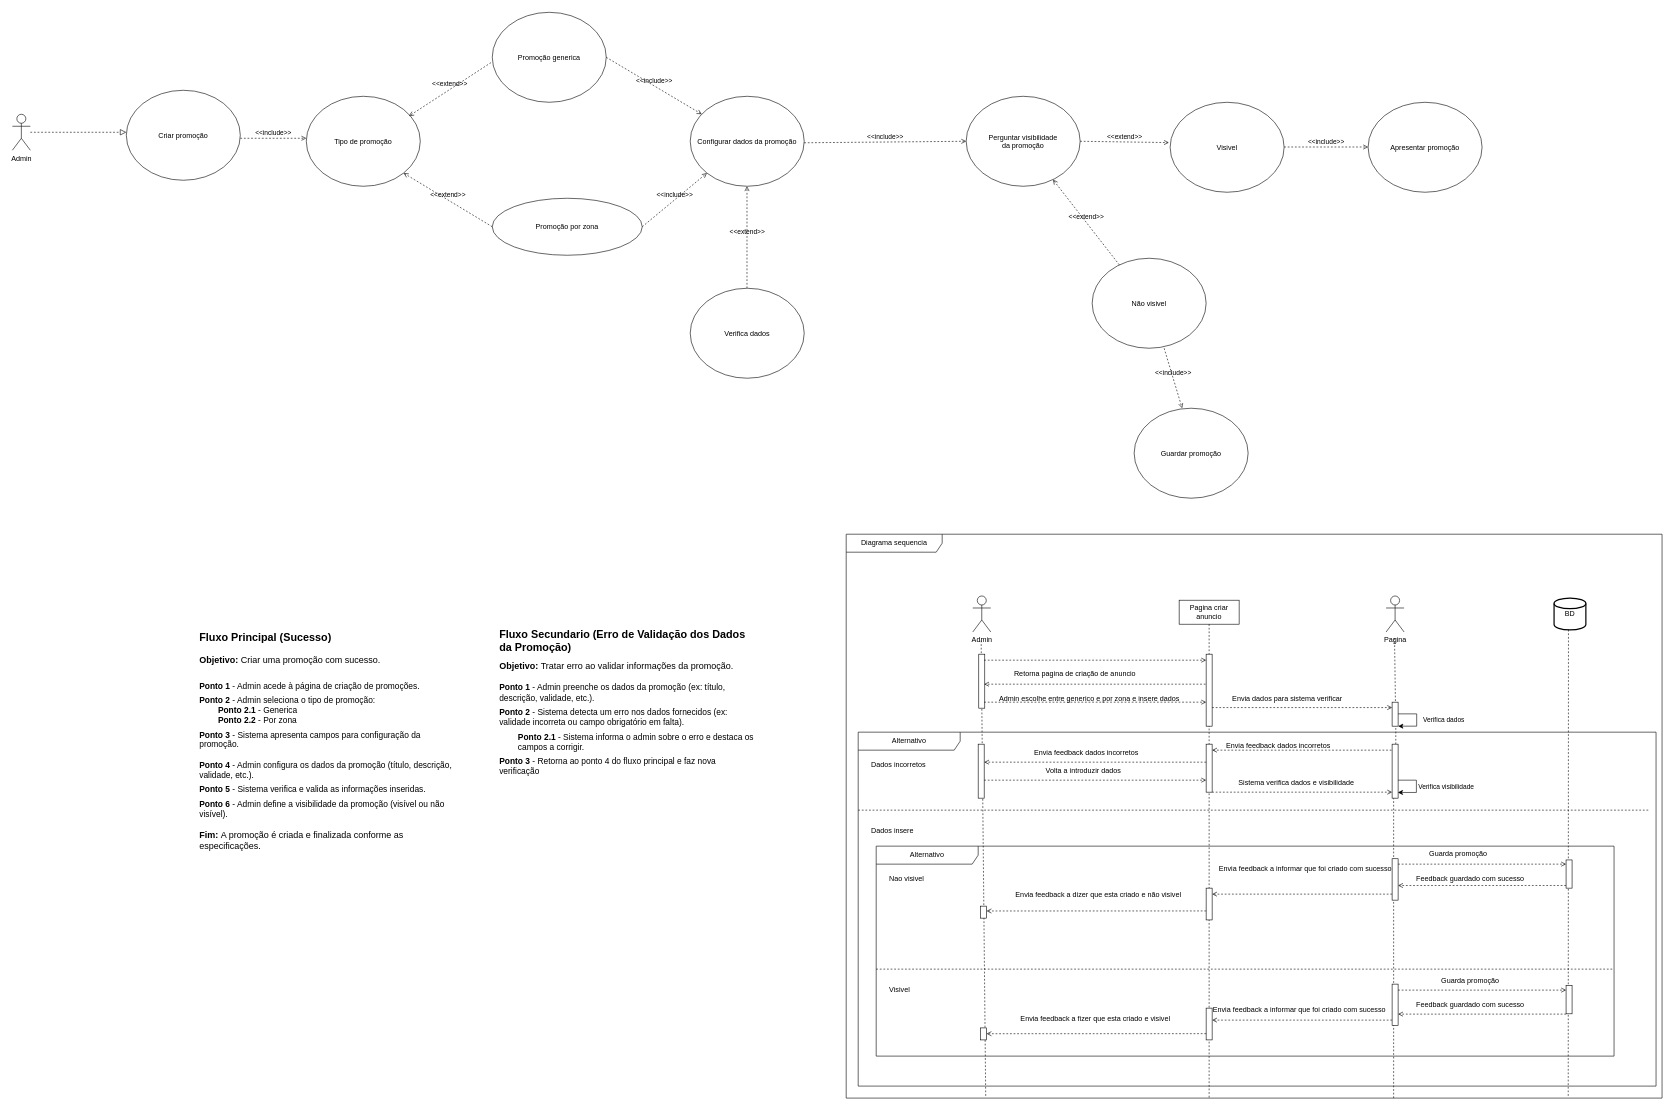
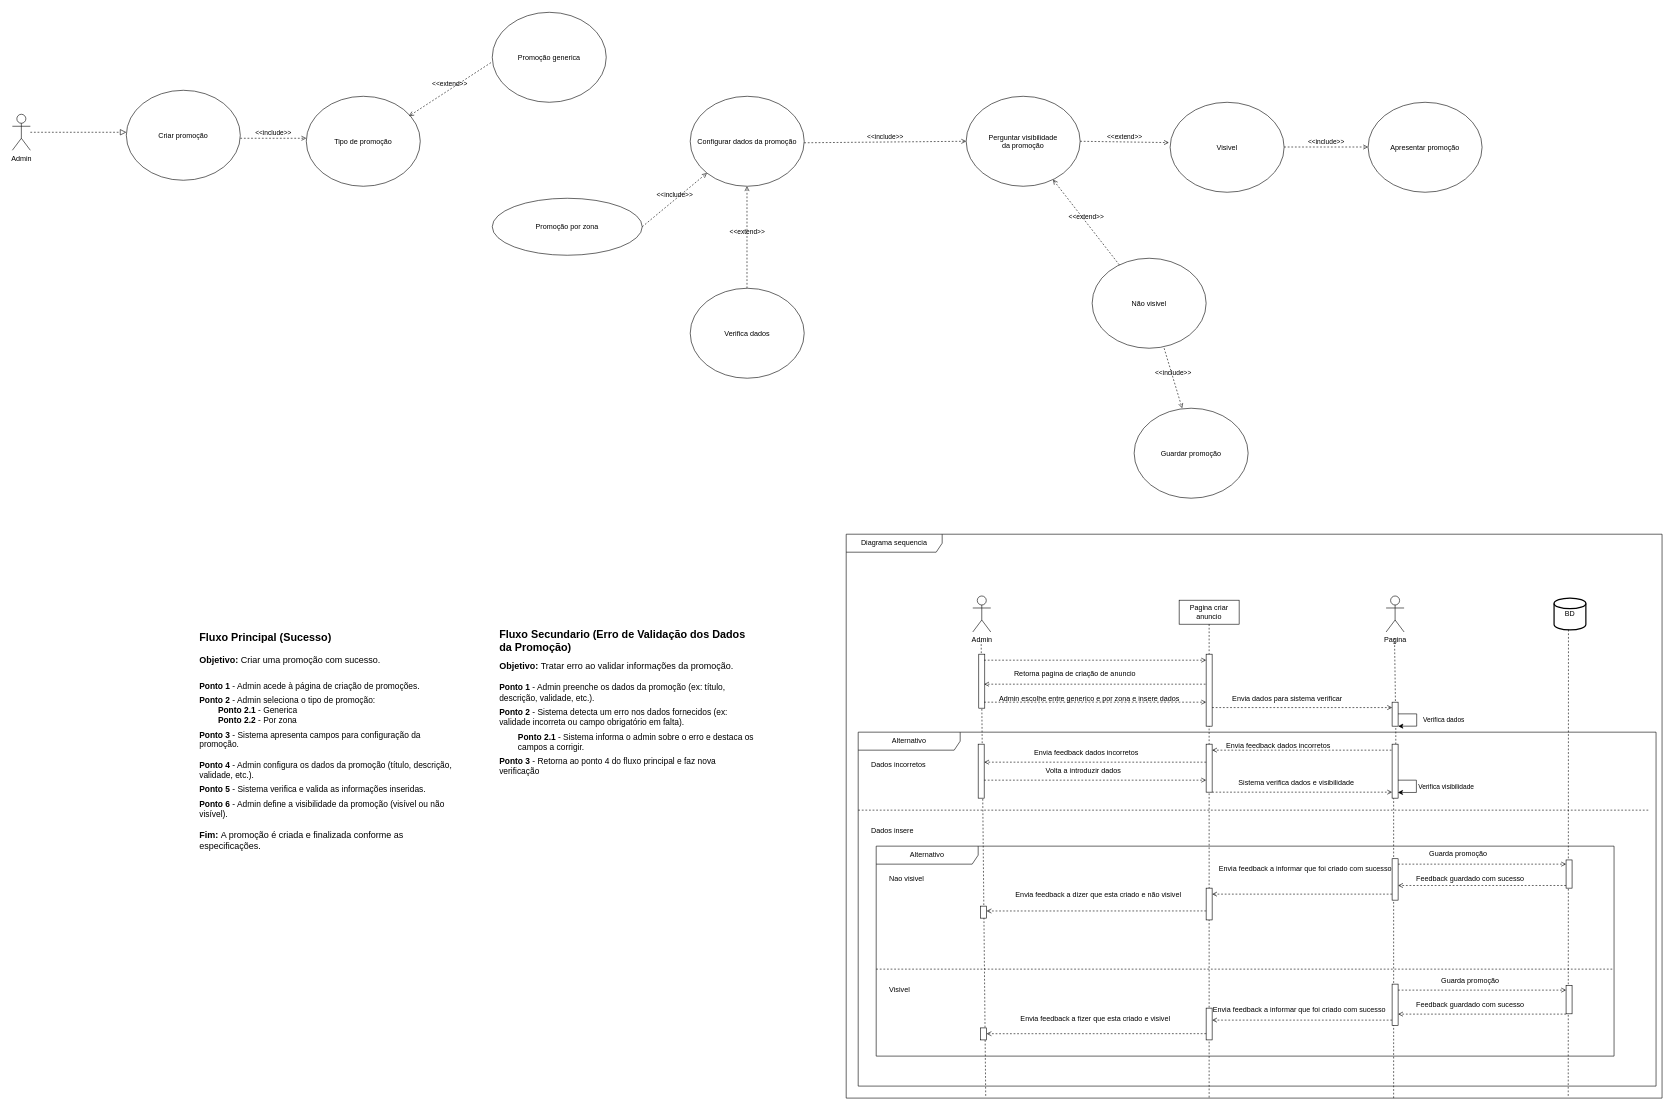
(656, 87) -> none
(455, 204) -> none
